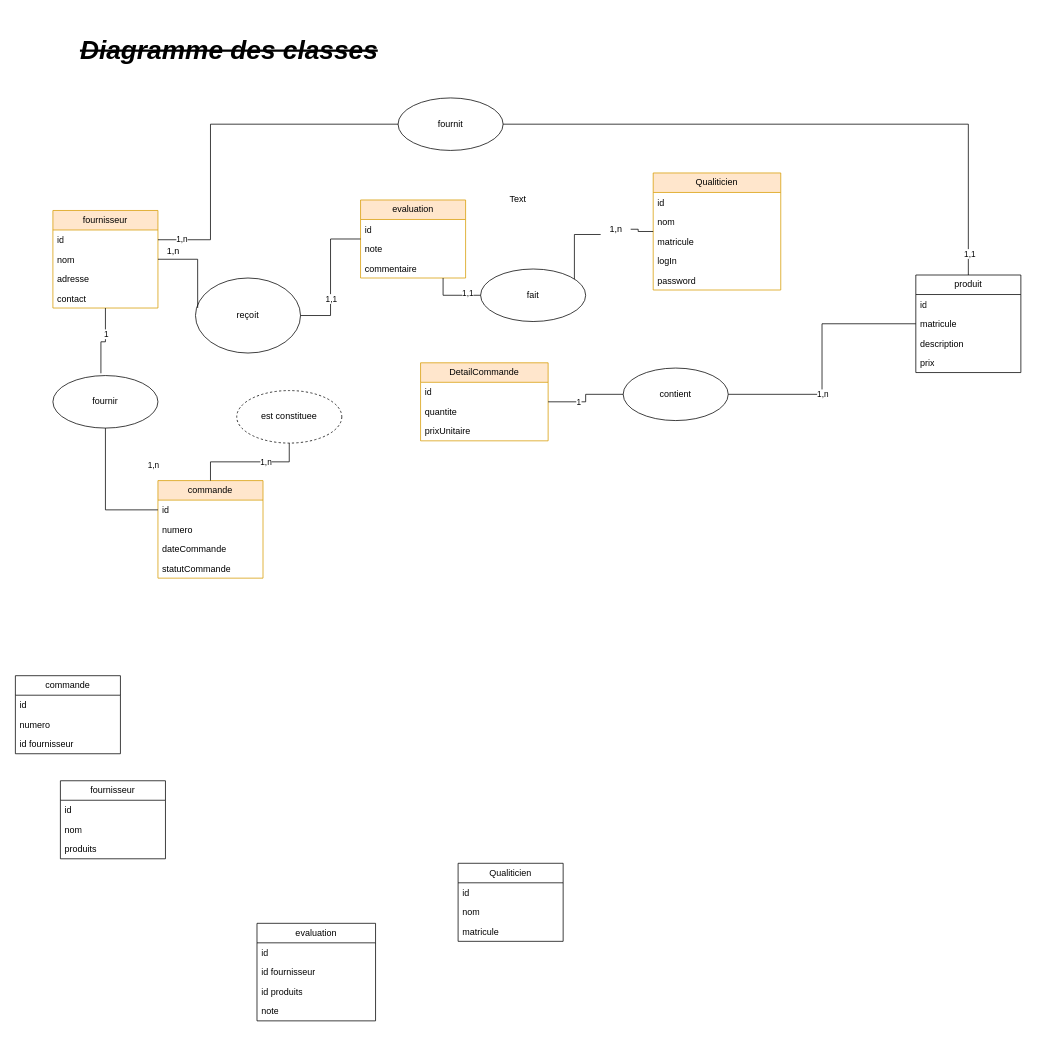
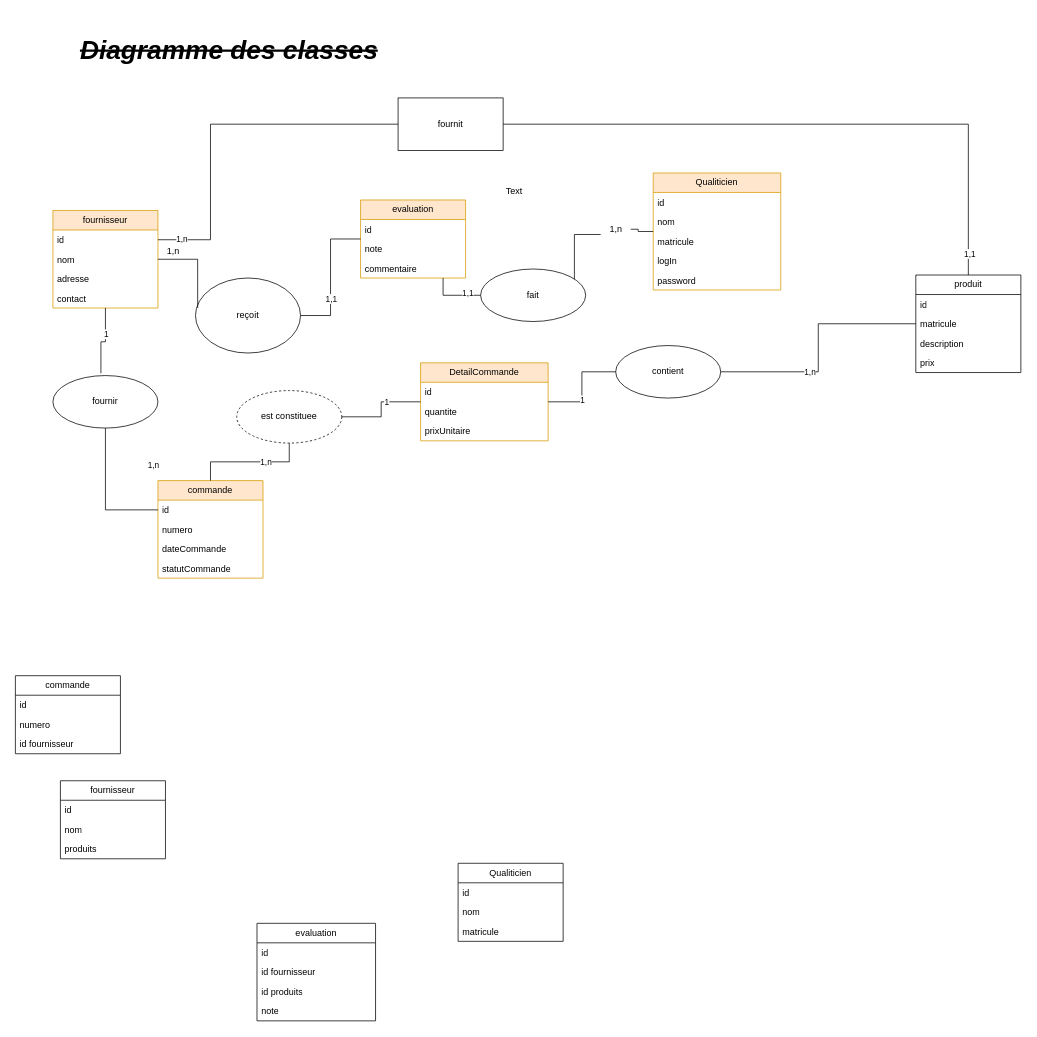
(450, 124) -> (450, 124)
(518, 199) -> (514, 192)
(675, 394) -> (668, 372)
none -> (381, 410)
